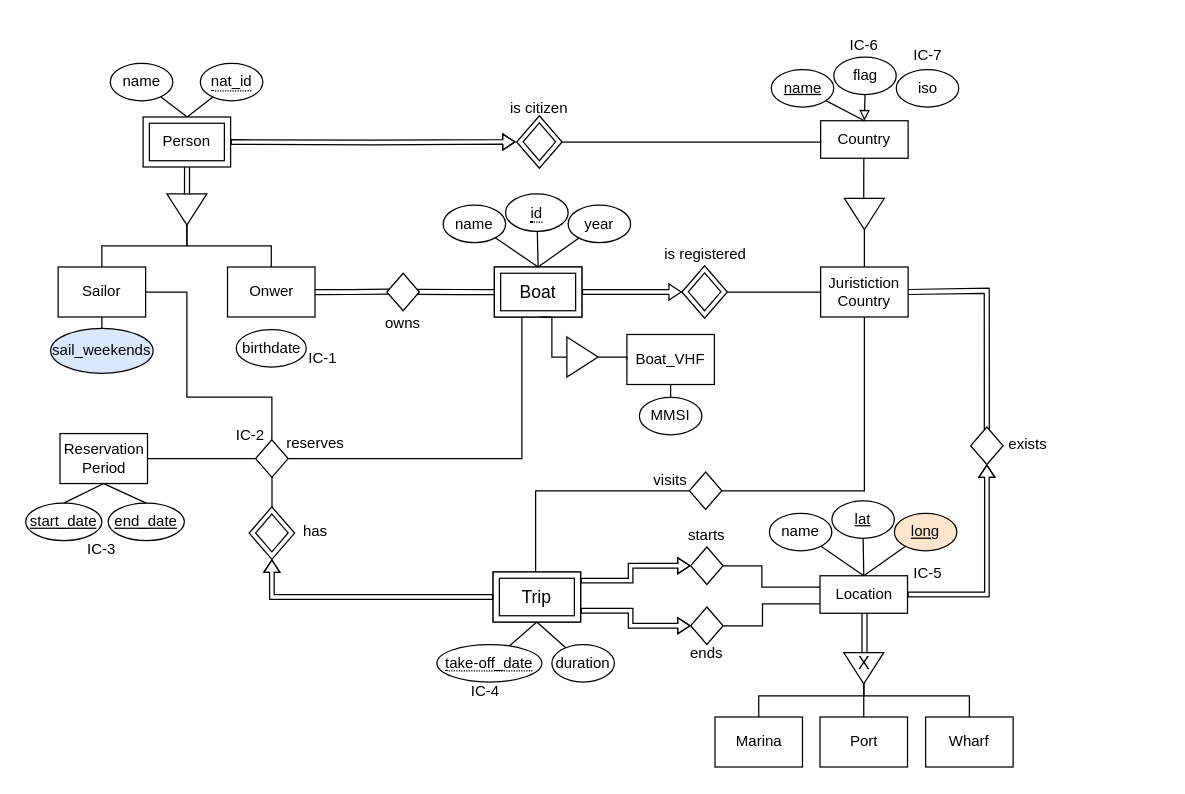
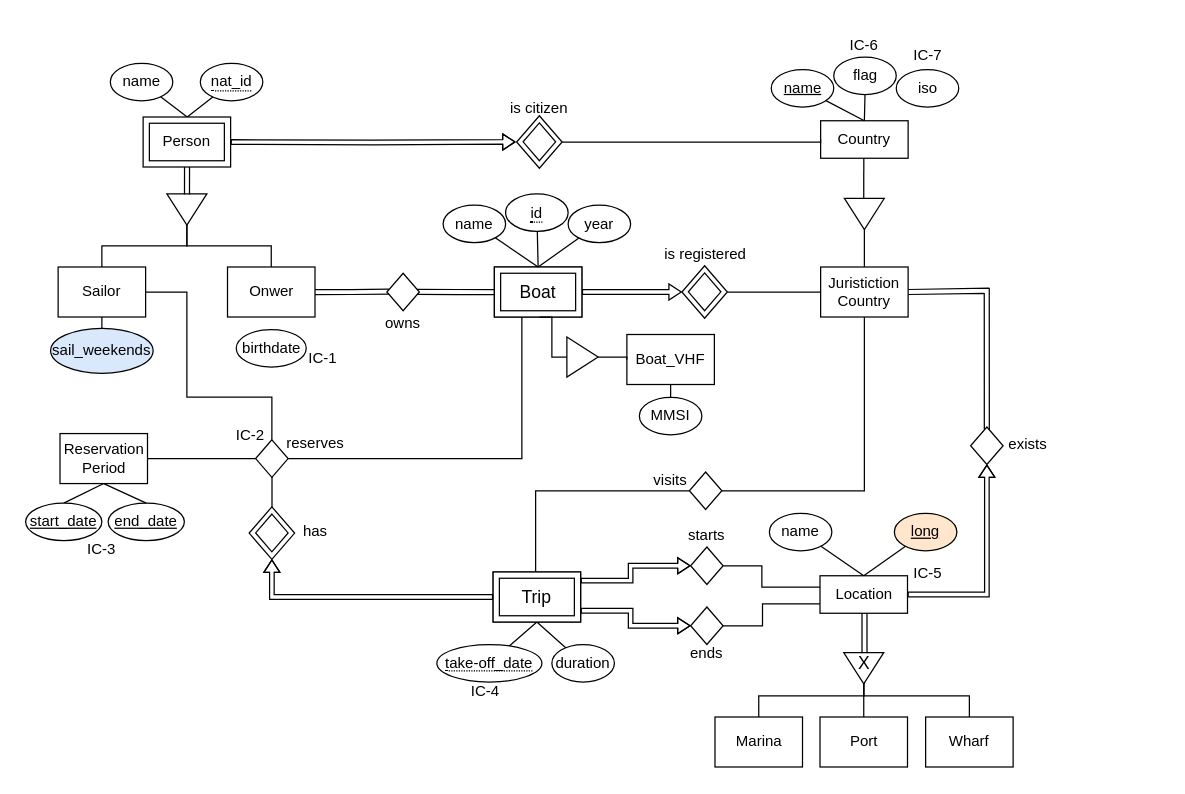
(865, 109) -> (865, 113)
(863, 519) -> none
(863, 554) -> none
